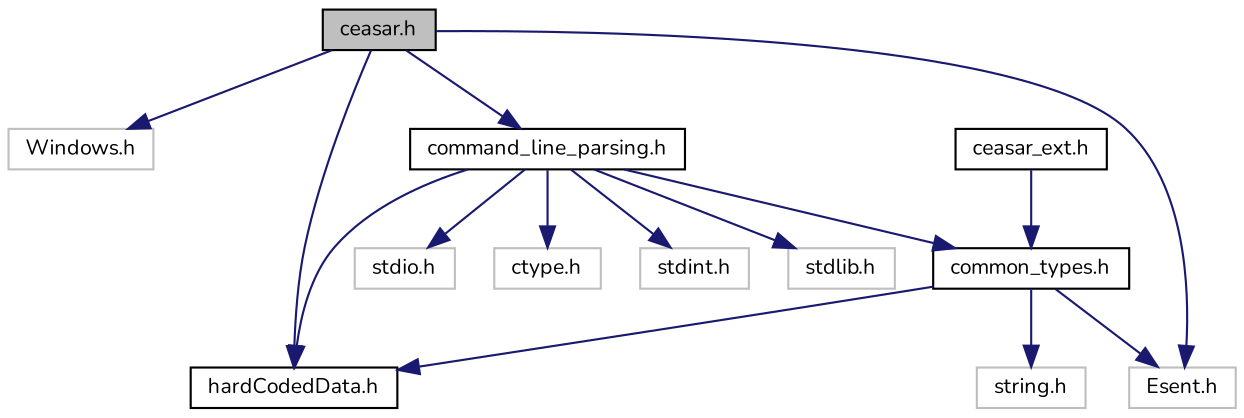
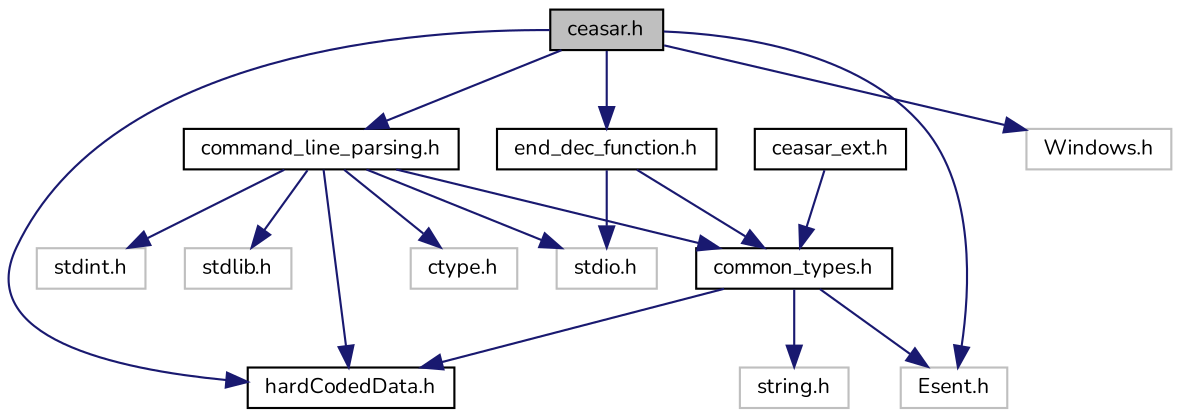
none -> (607, 149)
